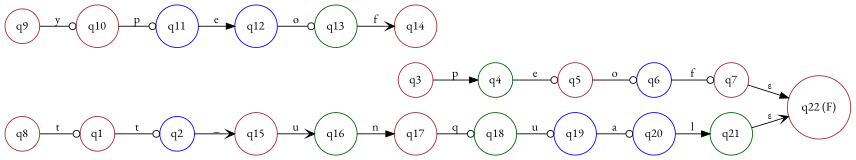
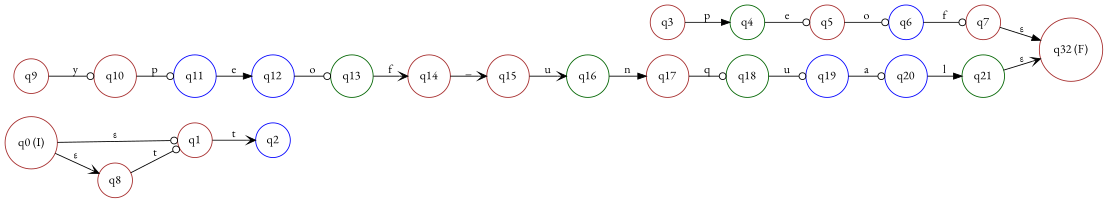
(819, 107) -> (1071, 50)
(134, 134) -> (230, 140)
(210, 134) -> (464, 76)
none -> (31, 143)
